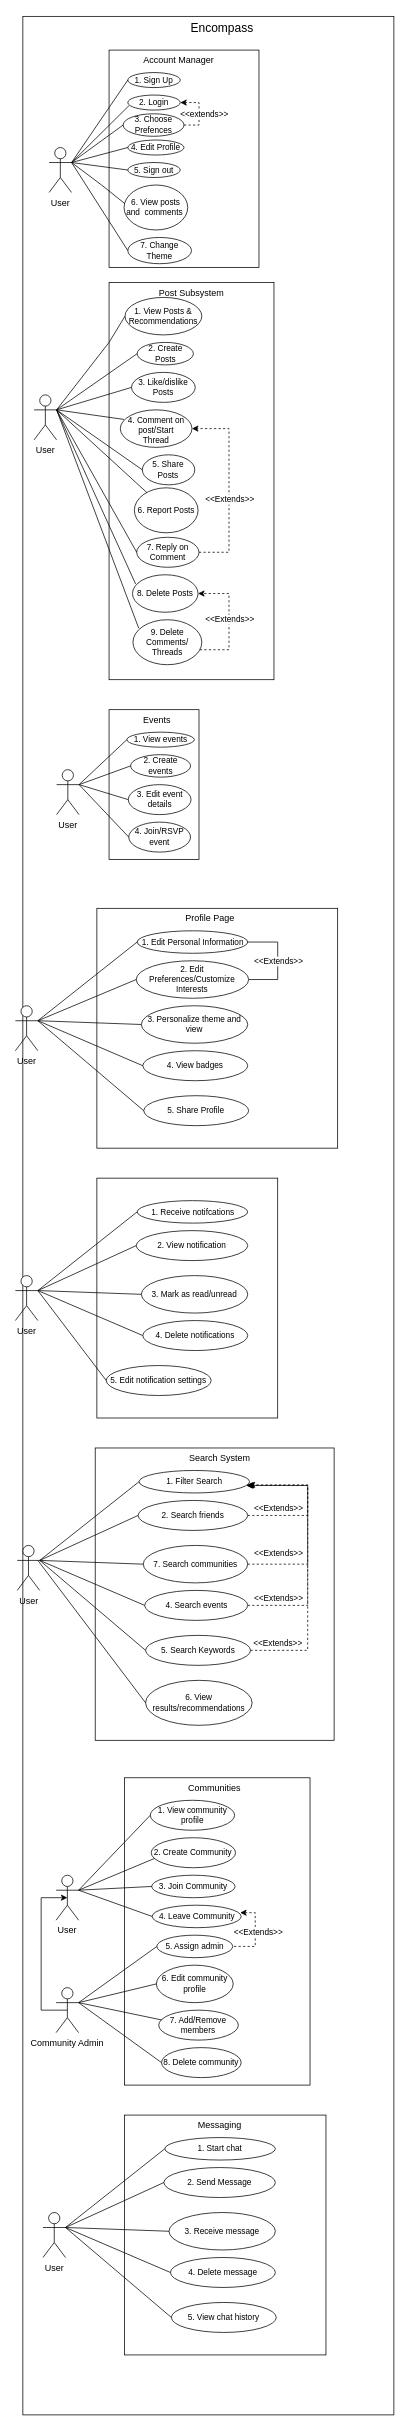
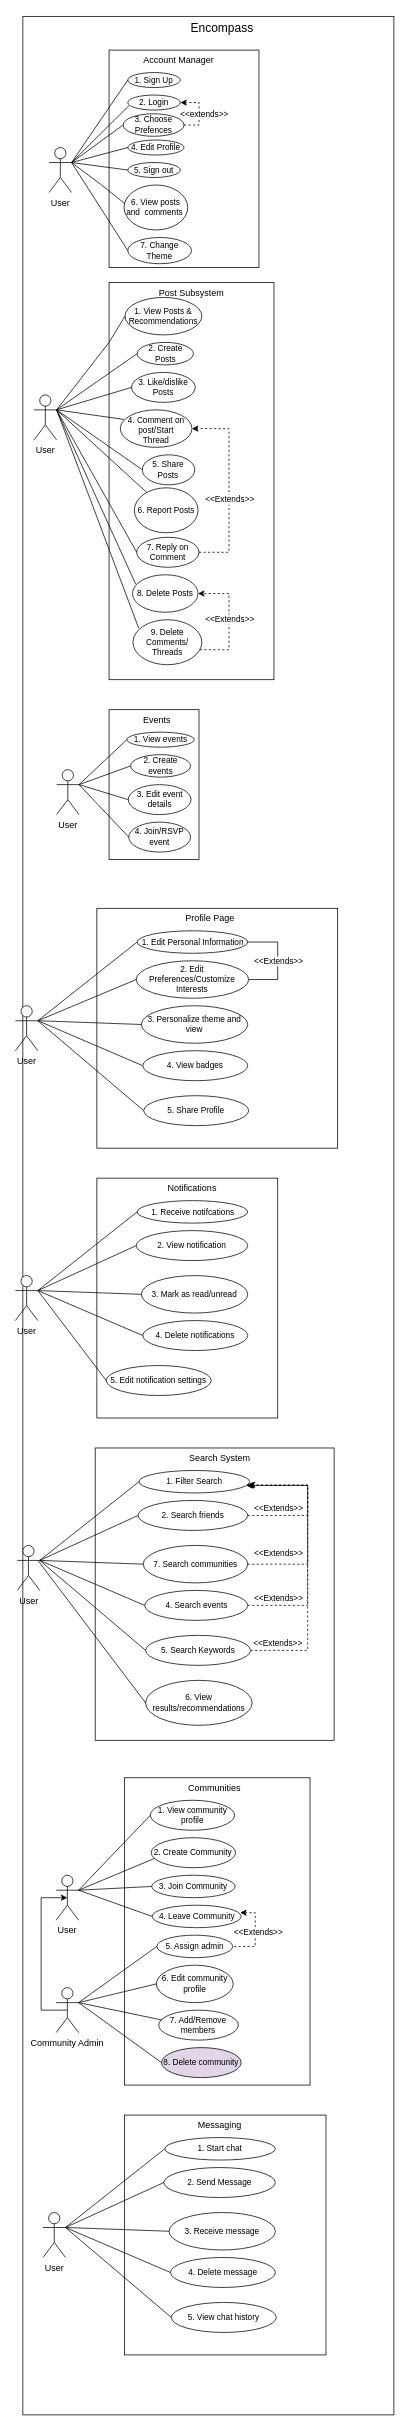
none -> (192, 1189)
(201, 2063) -> (201, 2063)
